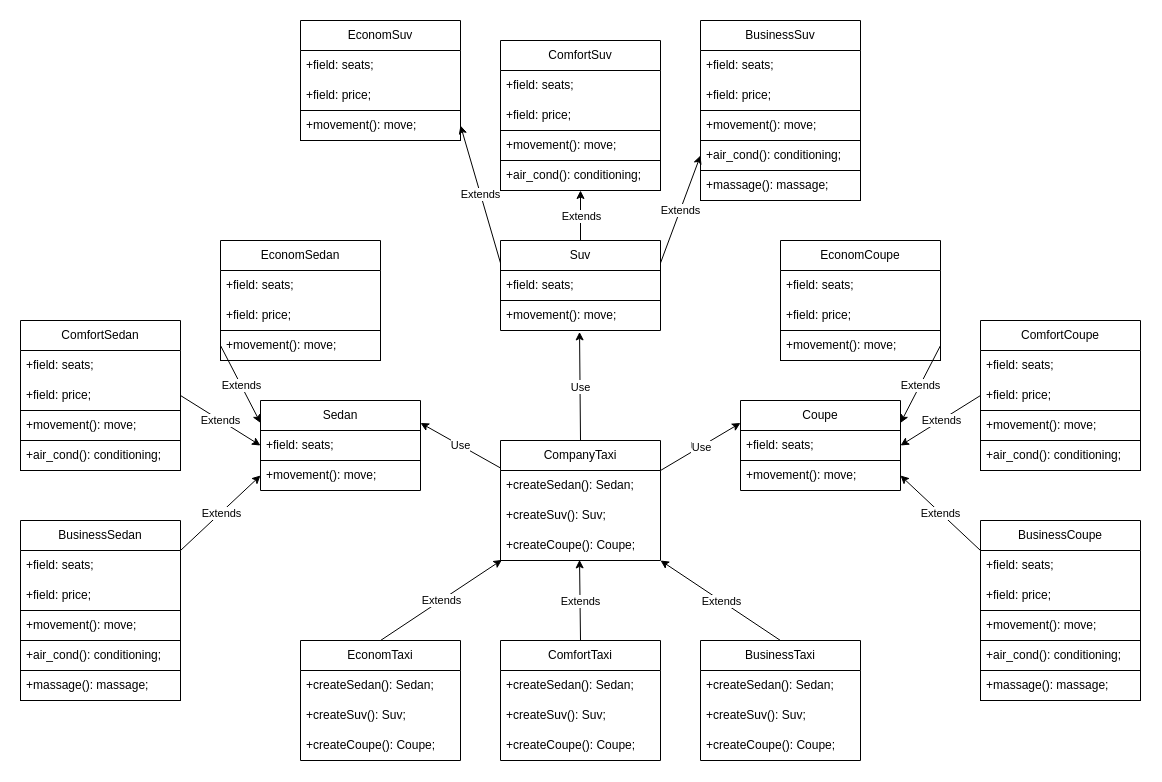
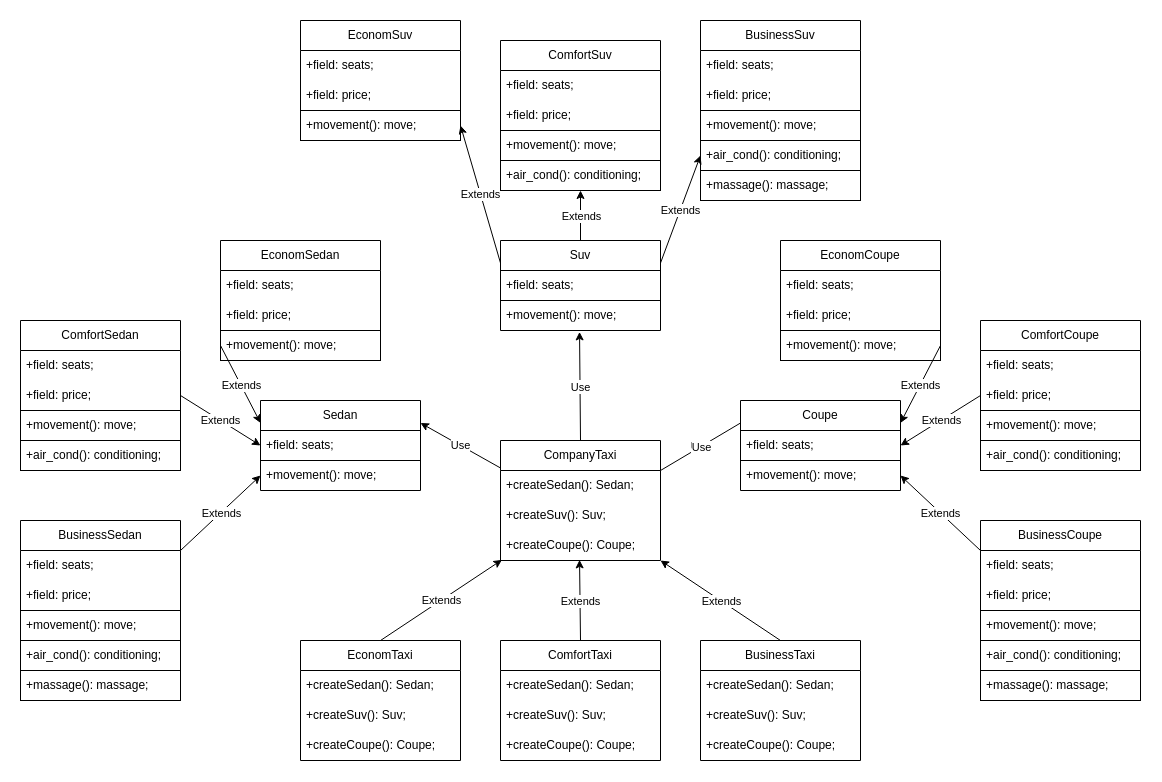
(734, 427) -> (736, 426)
